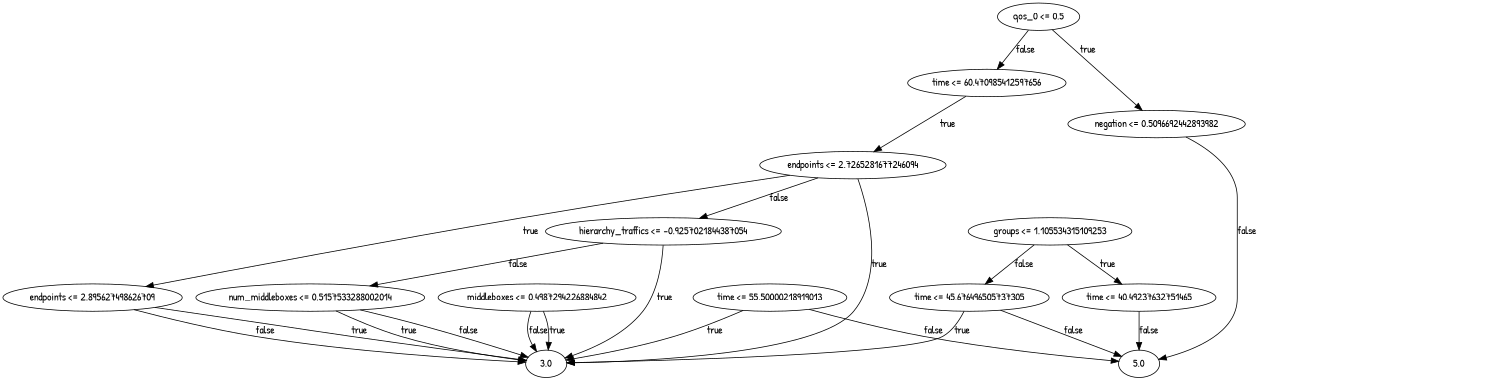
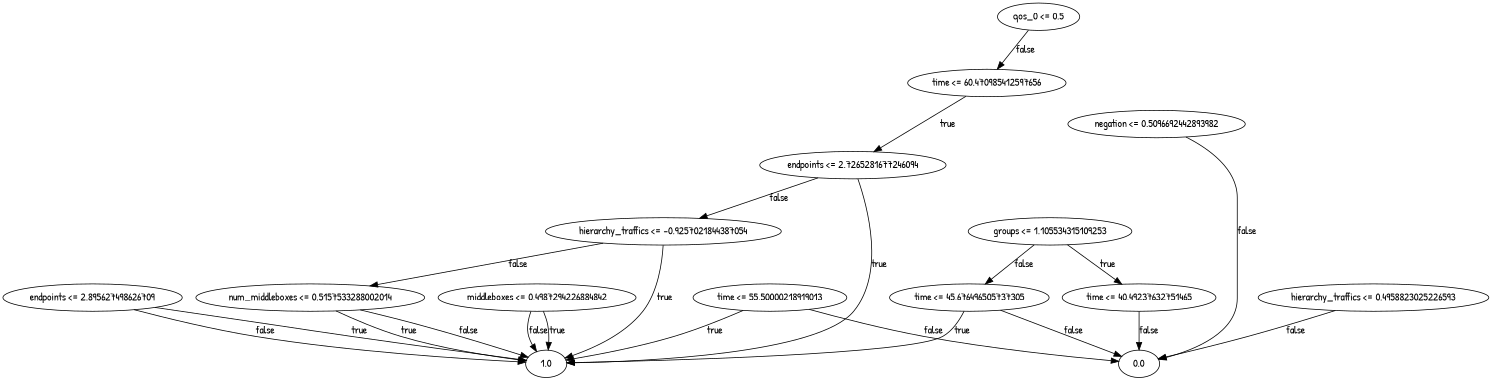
(1094, 68) -> none
(471, 227) -> none
none -> (1374, 298)
(546, 364) -> (546, 364)
(1139, 364) -> (1139, 364)
